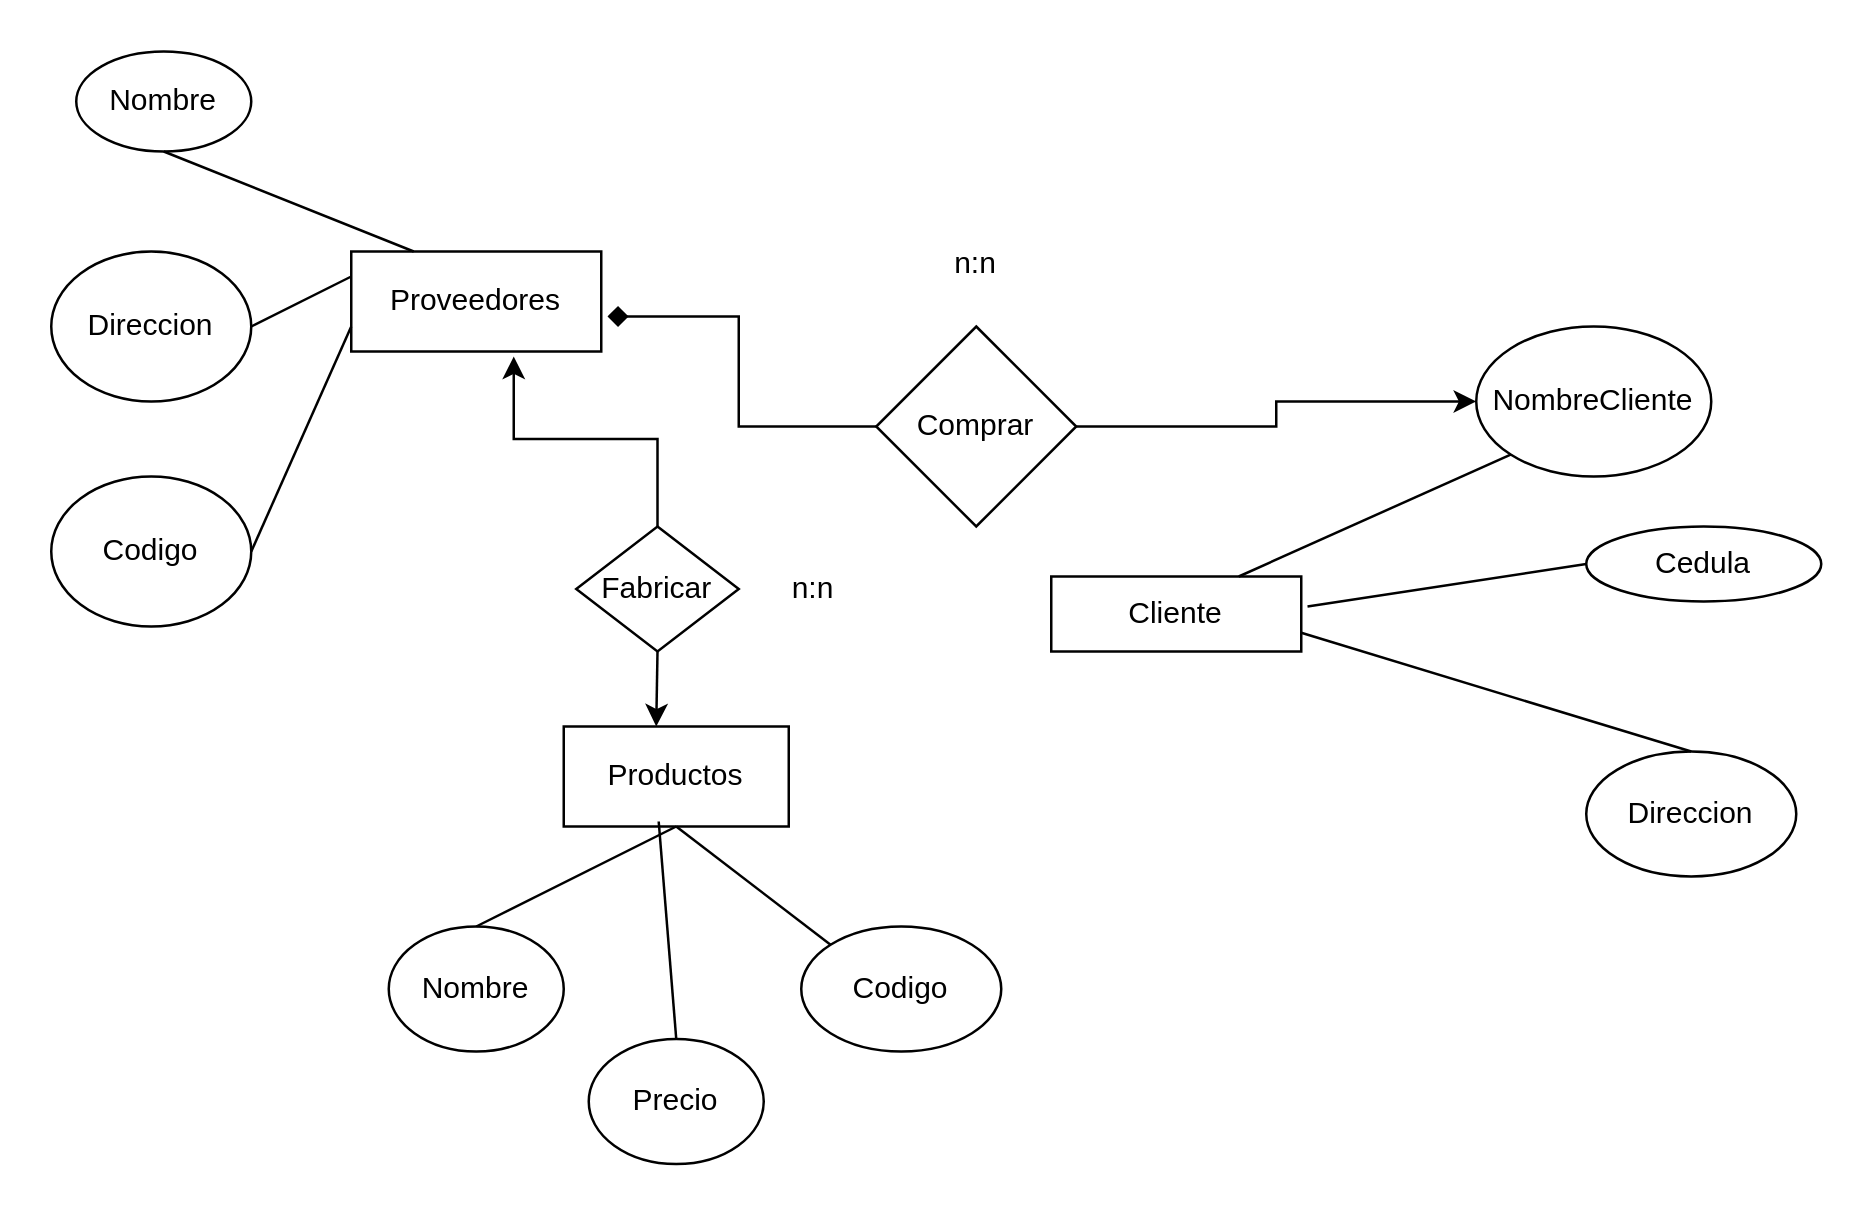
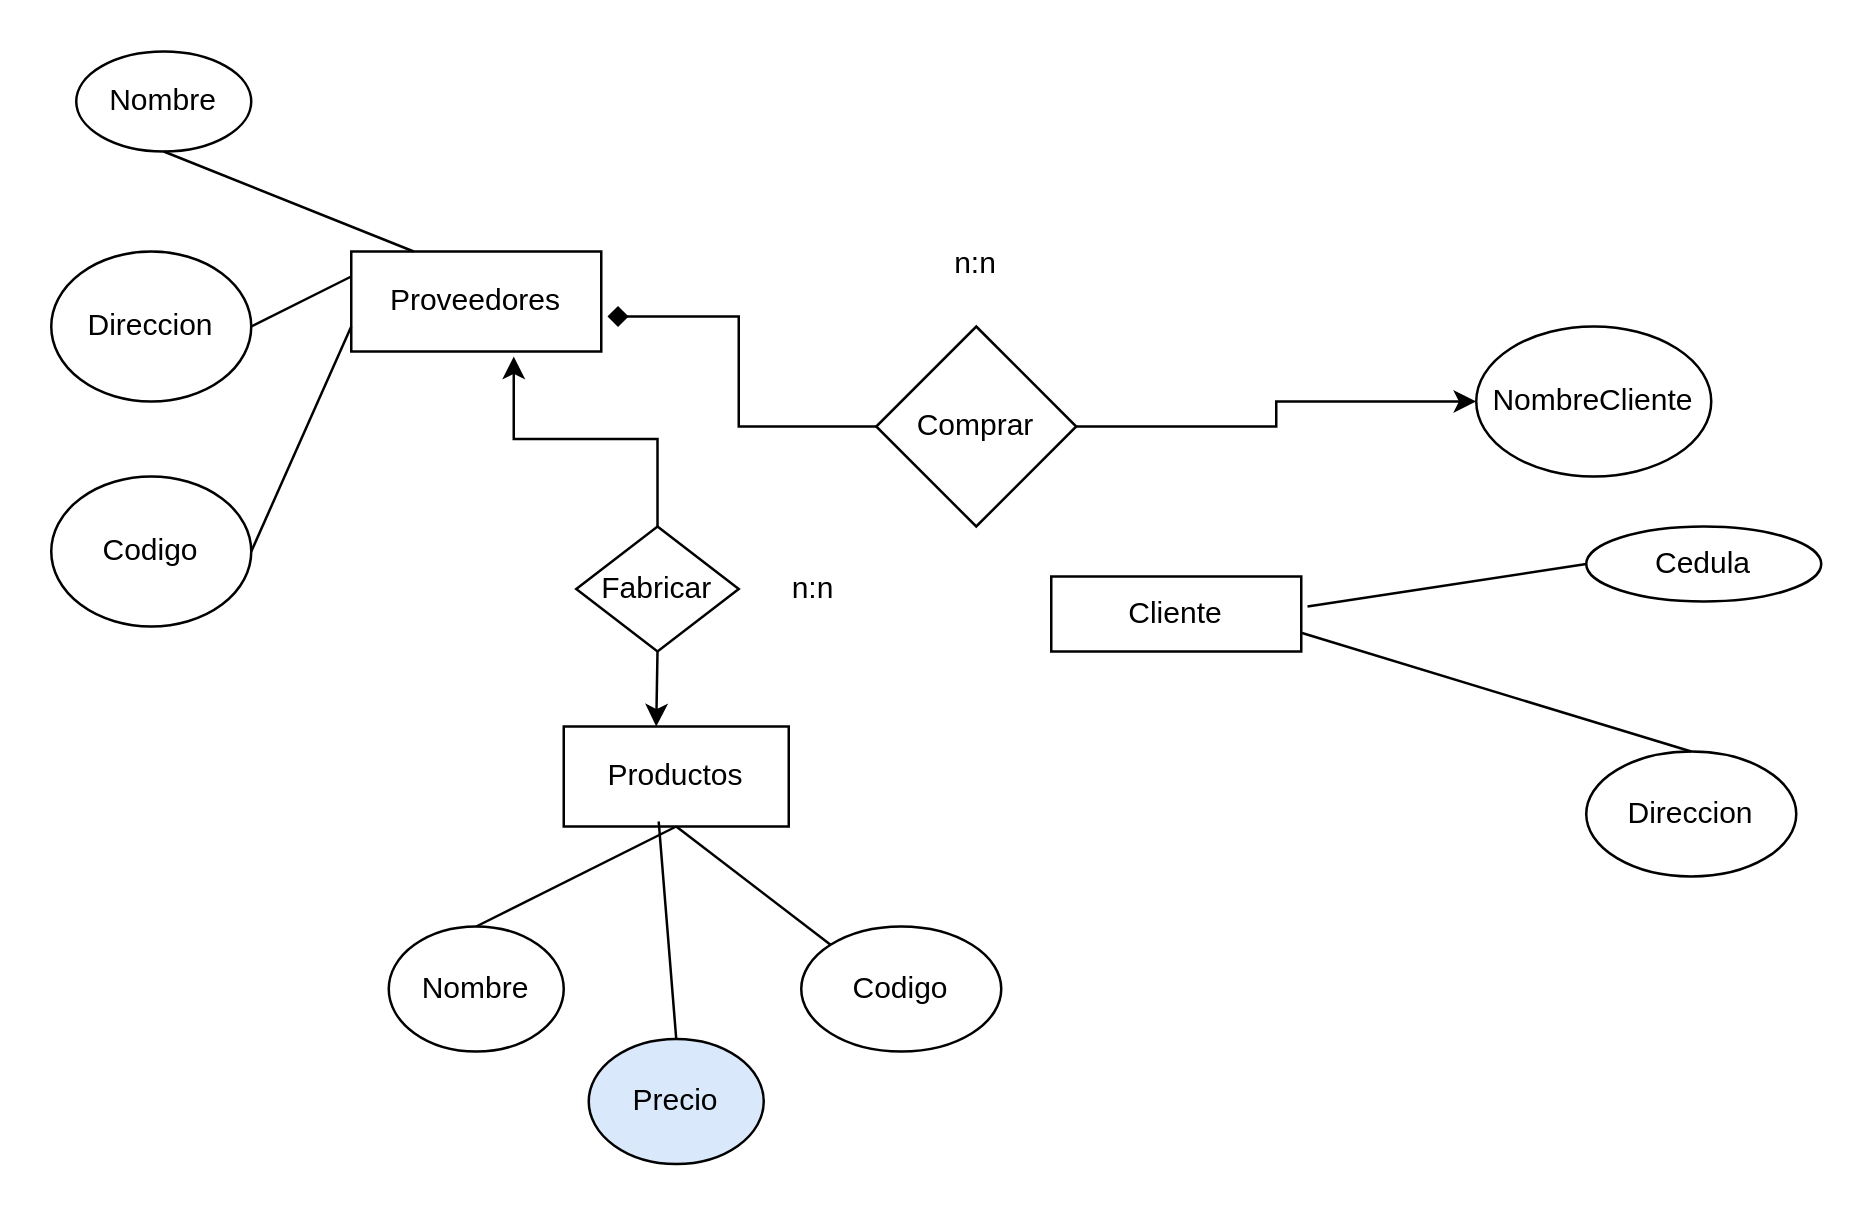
(1375, 515) -> none
(676, 1101) -> (676, 1101)
